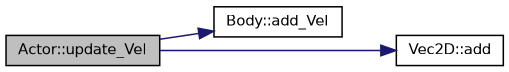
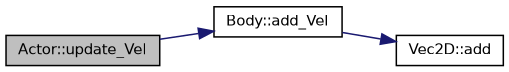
(270, 50) -> (362, 36)
